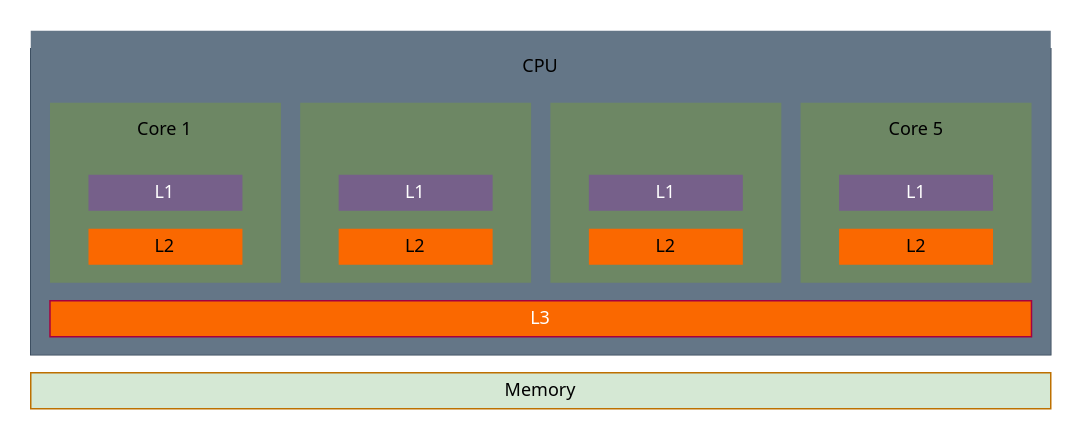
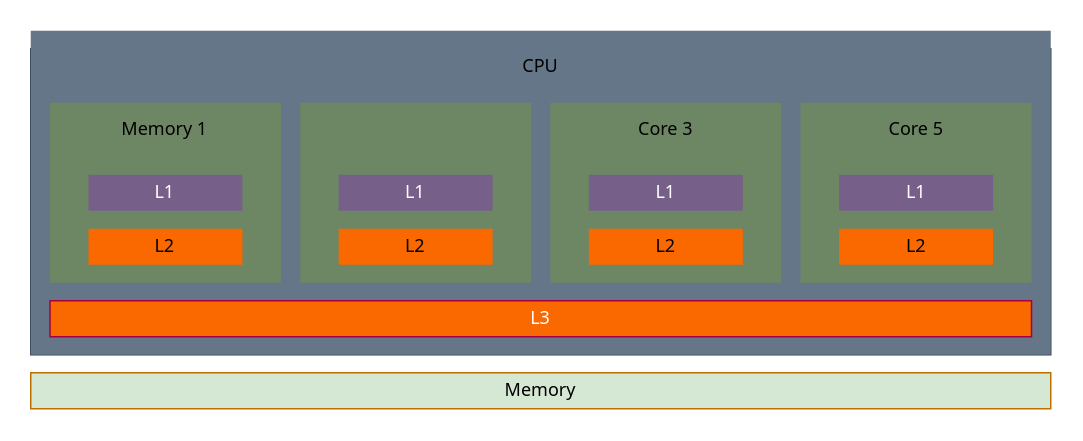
(165, 130) -> (165, 130)
none -> (666, 130)
